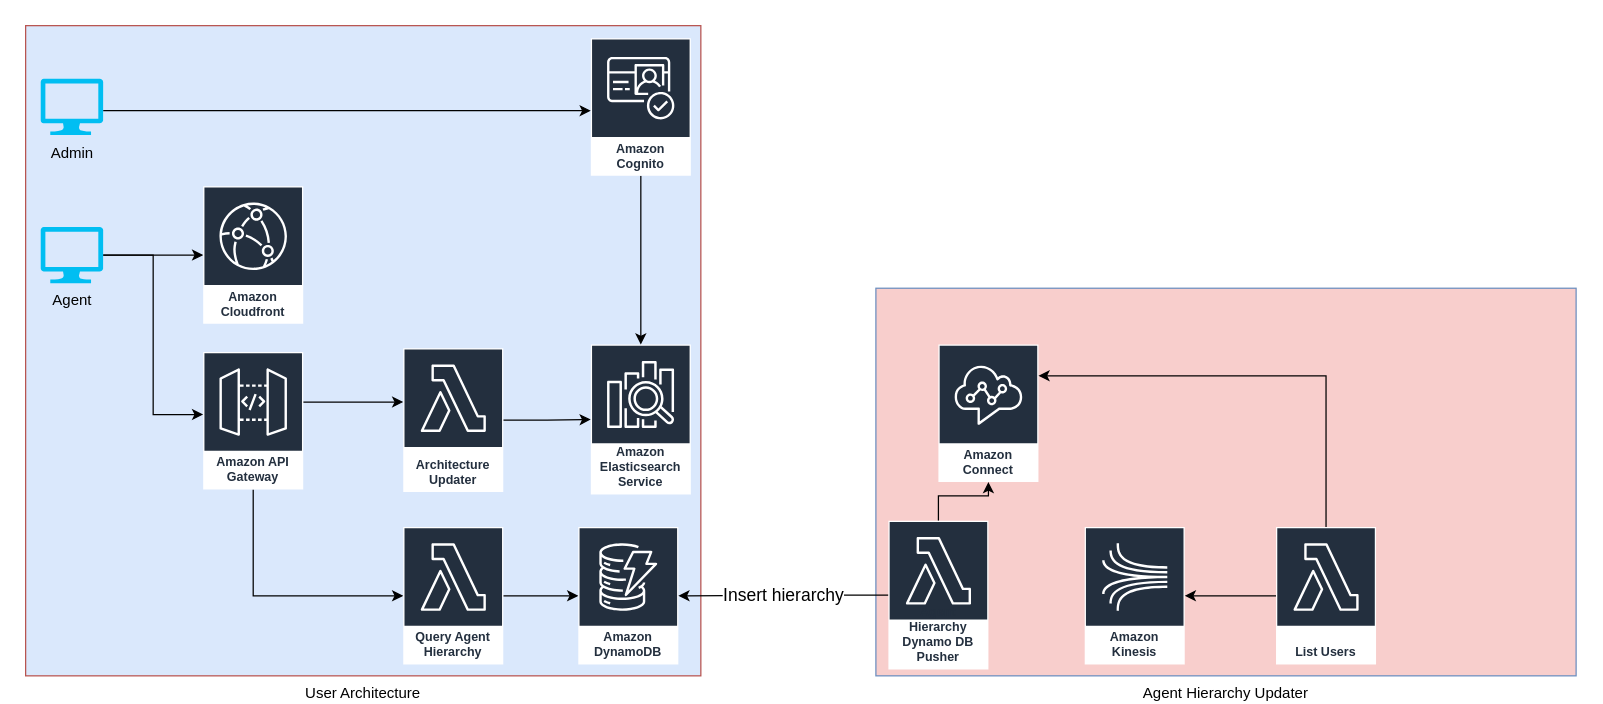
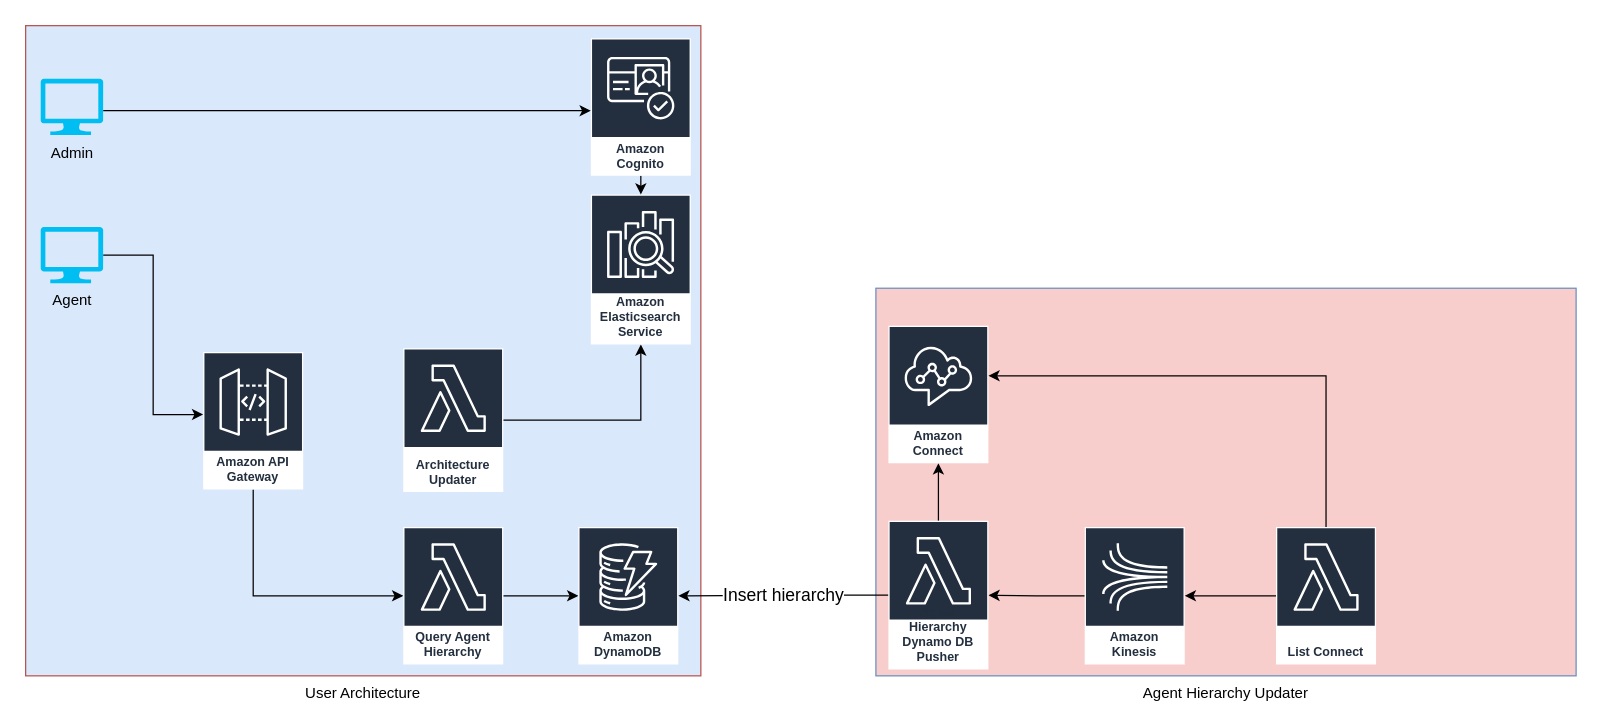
(175, 255) -> none
(253, 255) -> none
(349, 402) -> none
(988, 413) -> (938, 394)
(641, 419) -> (641, 269)
none -> (1040, 596)
(1326, 652) -> (1326, 652)
